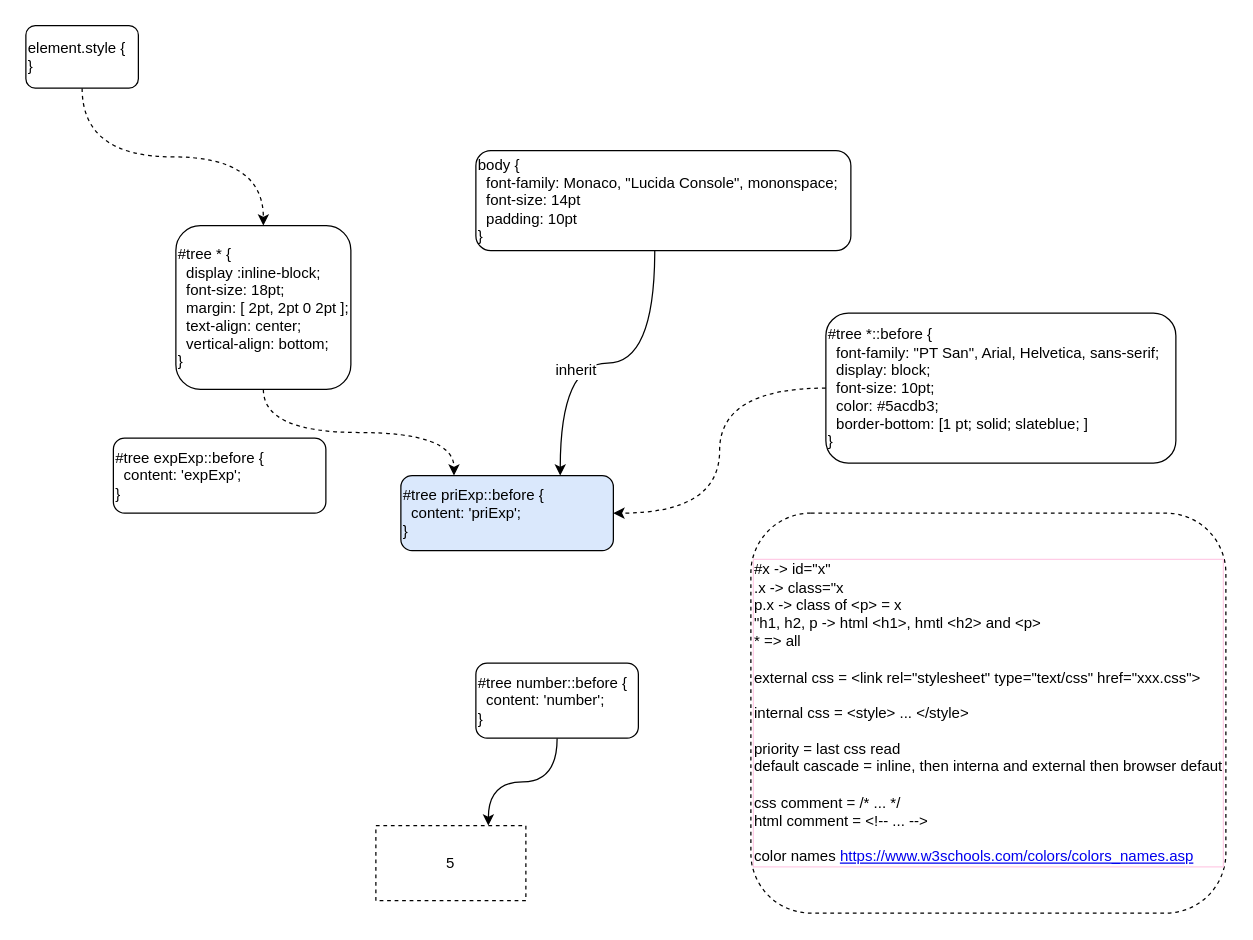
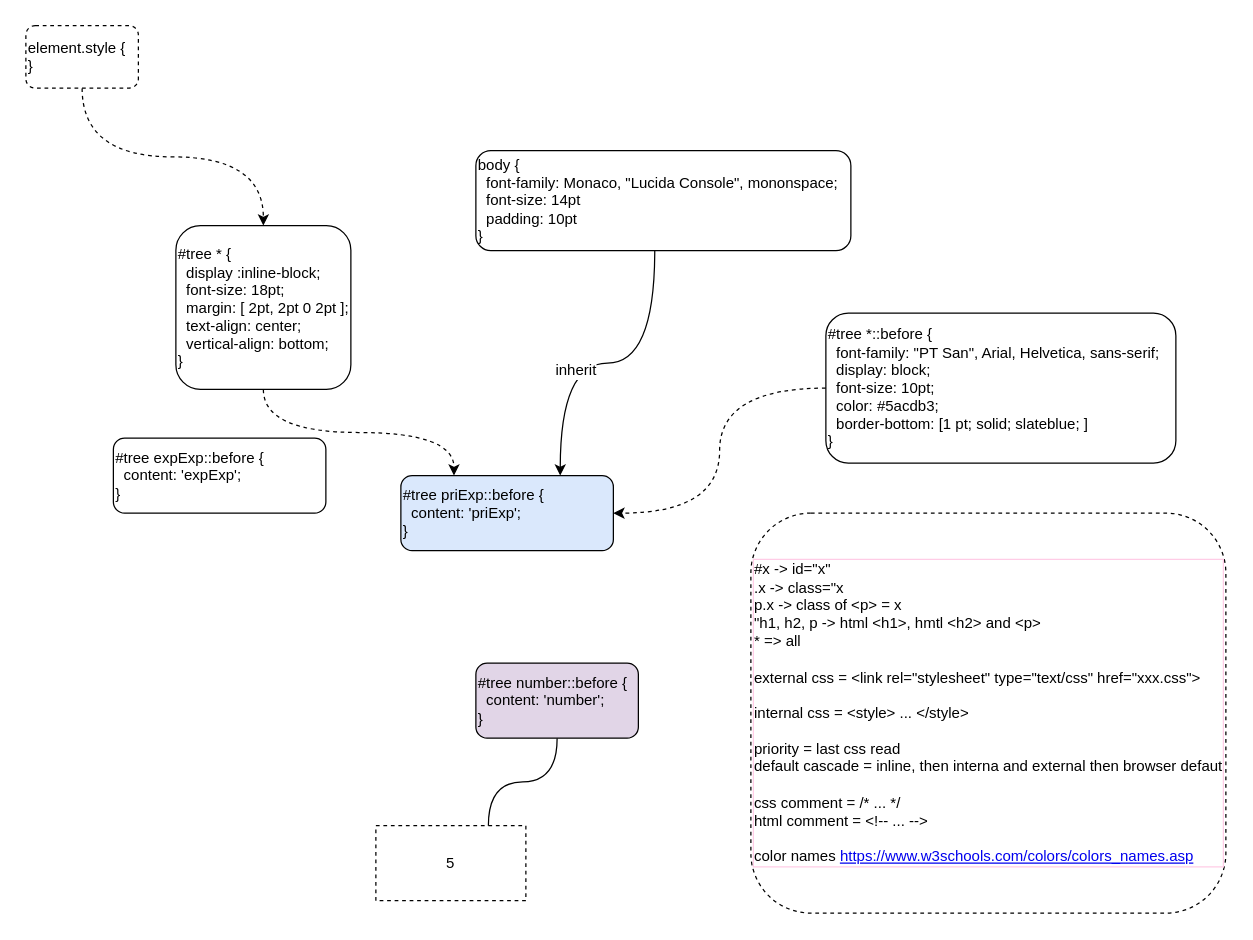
(82, 57) -> (82, 57)
(557, 701) -> (557, 701)
(493, 797) -> (492, 800)
